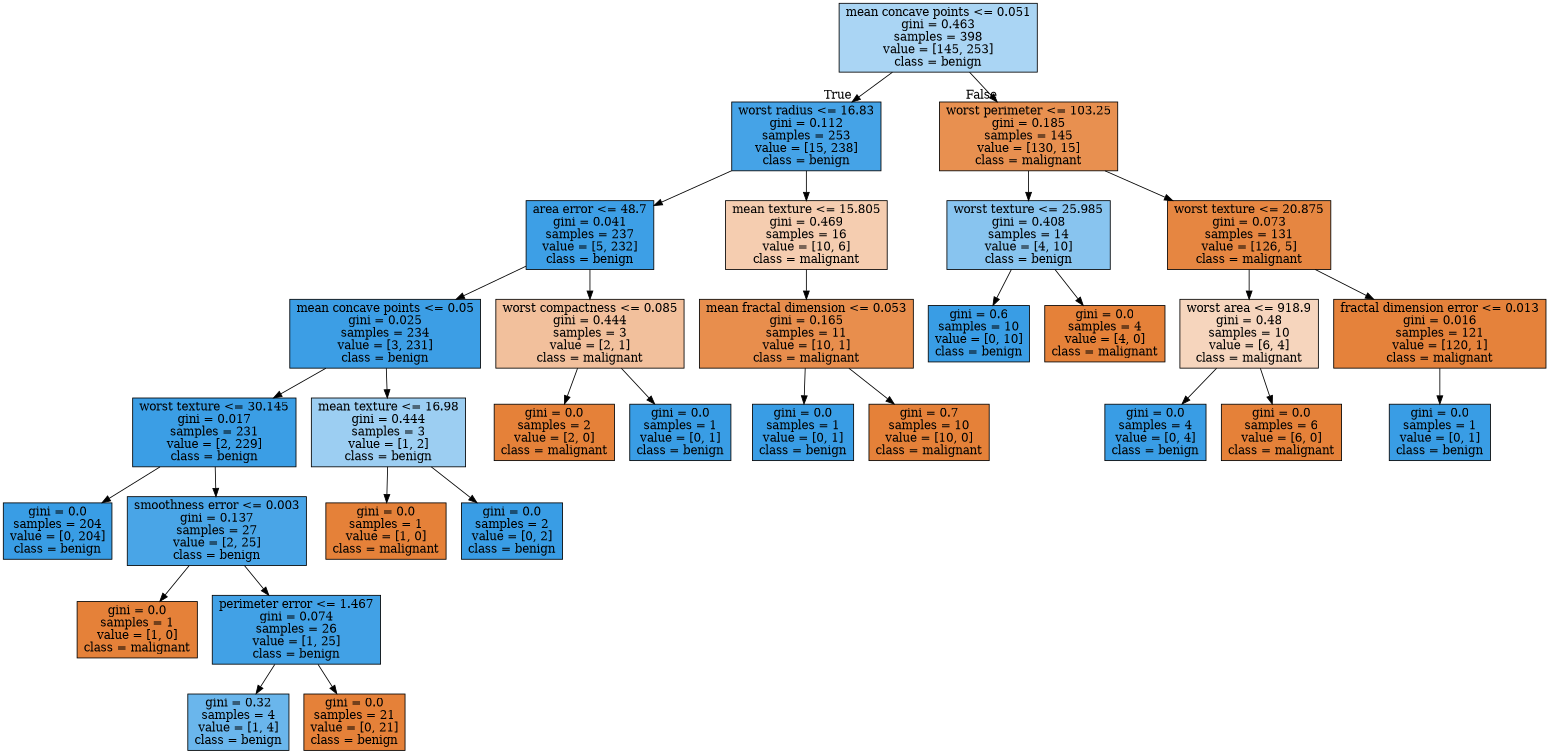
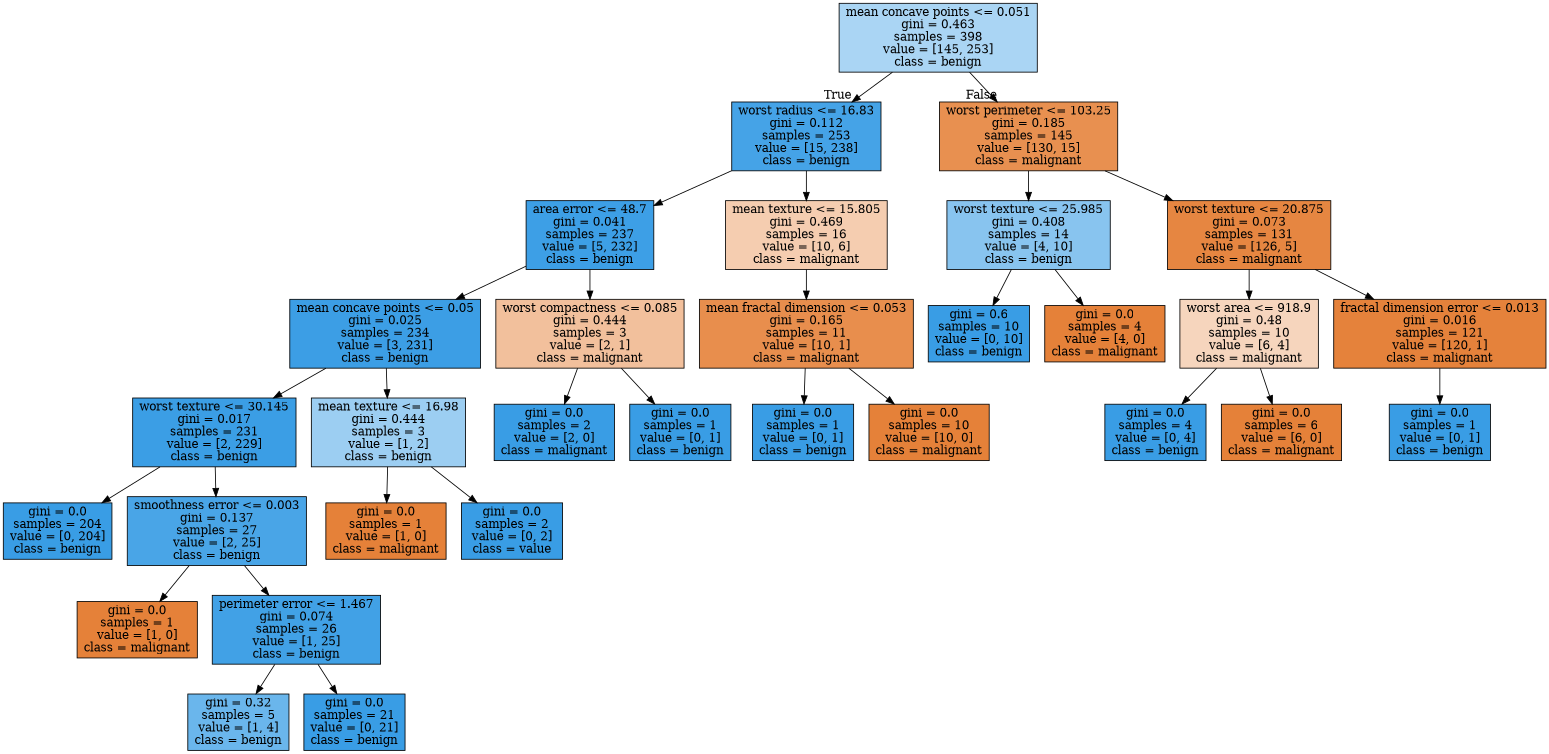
(554, 432) -> (554, 432)
(929, 432) -> (929, 432)
(512, 531) -> (512, 531)
(238, 722) -> (238, 722)
(354, 722) -> (354, 722)
